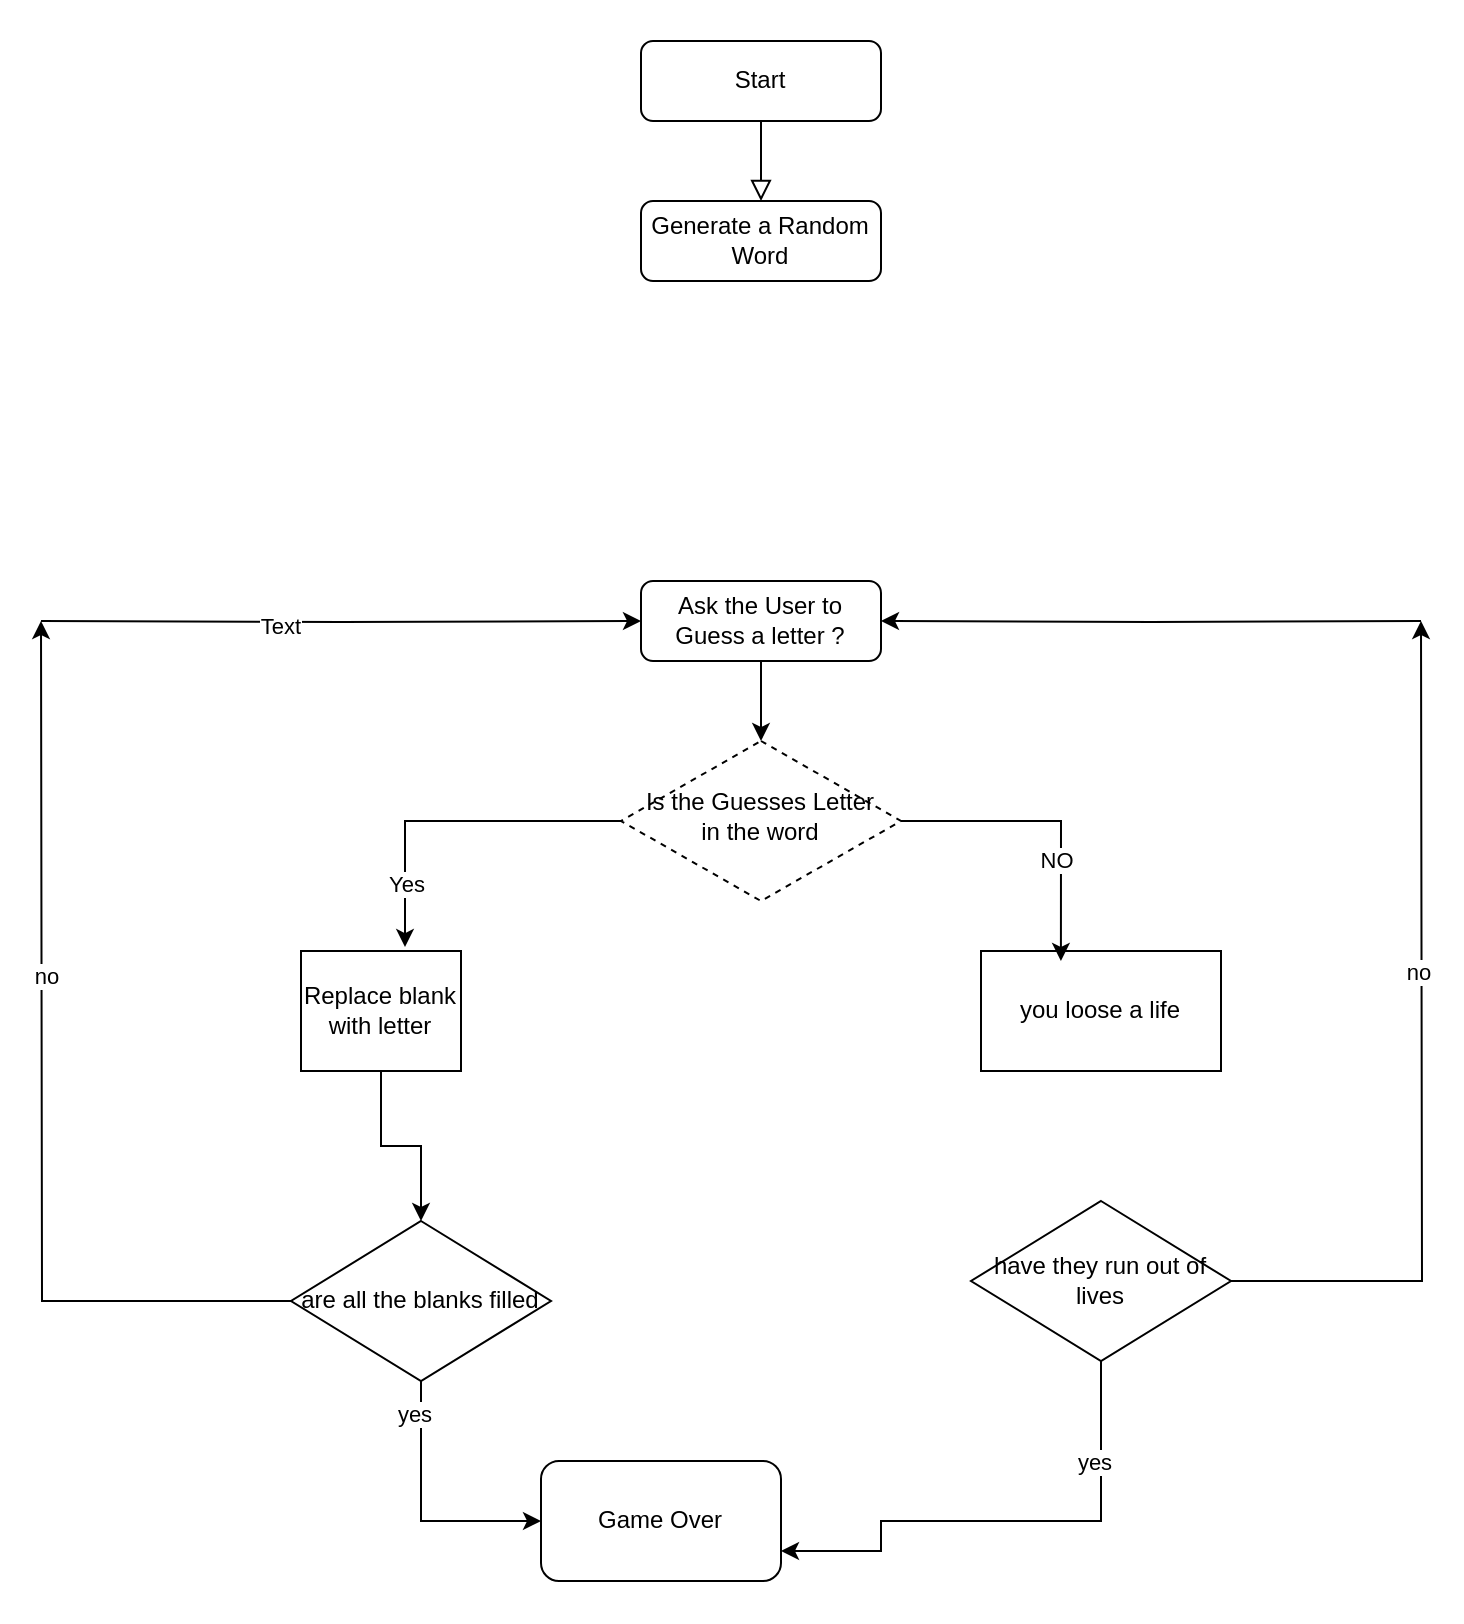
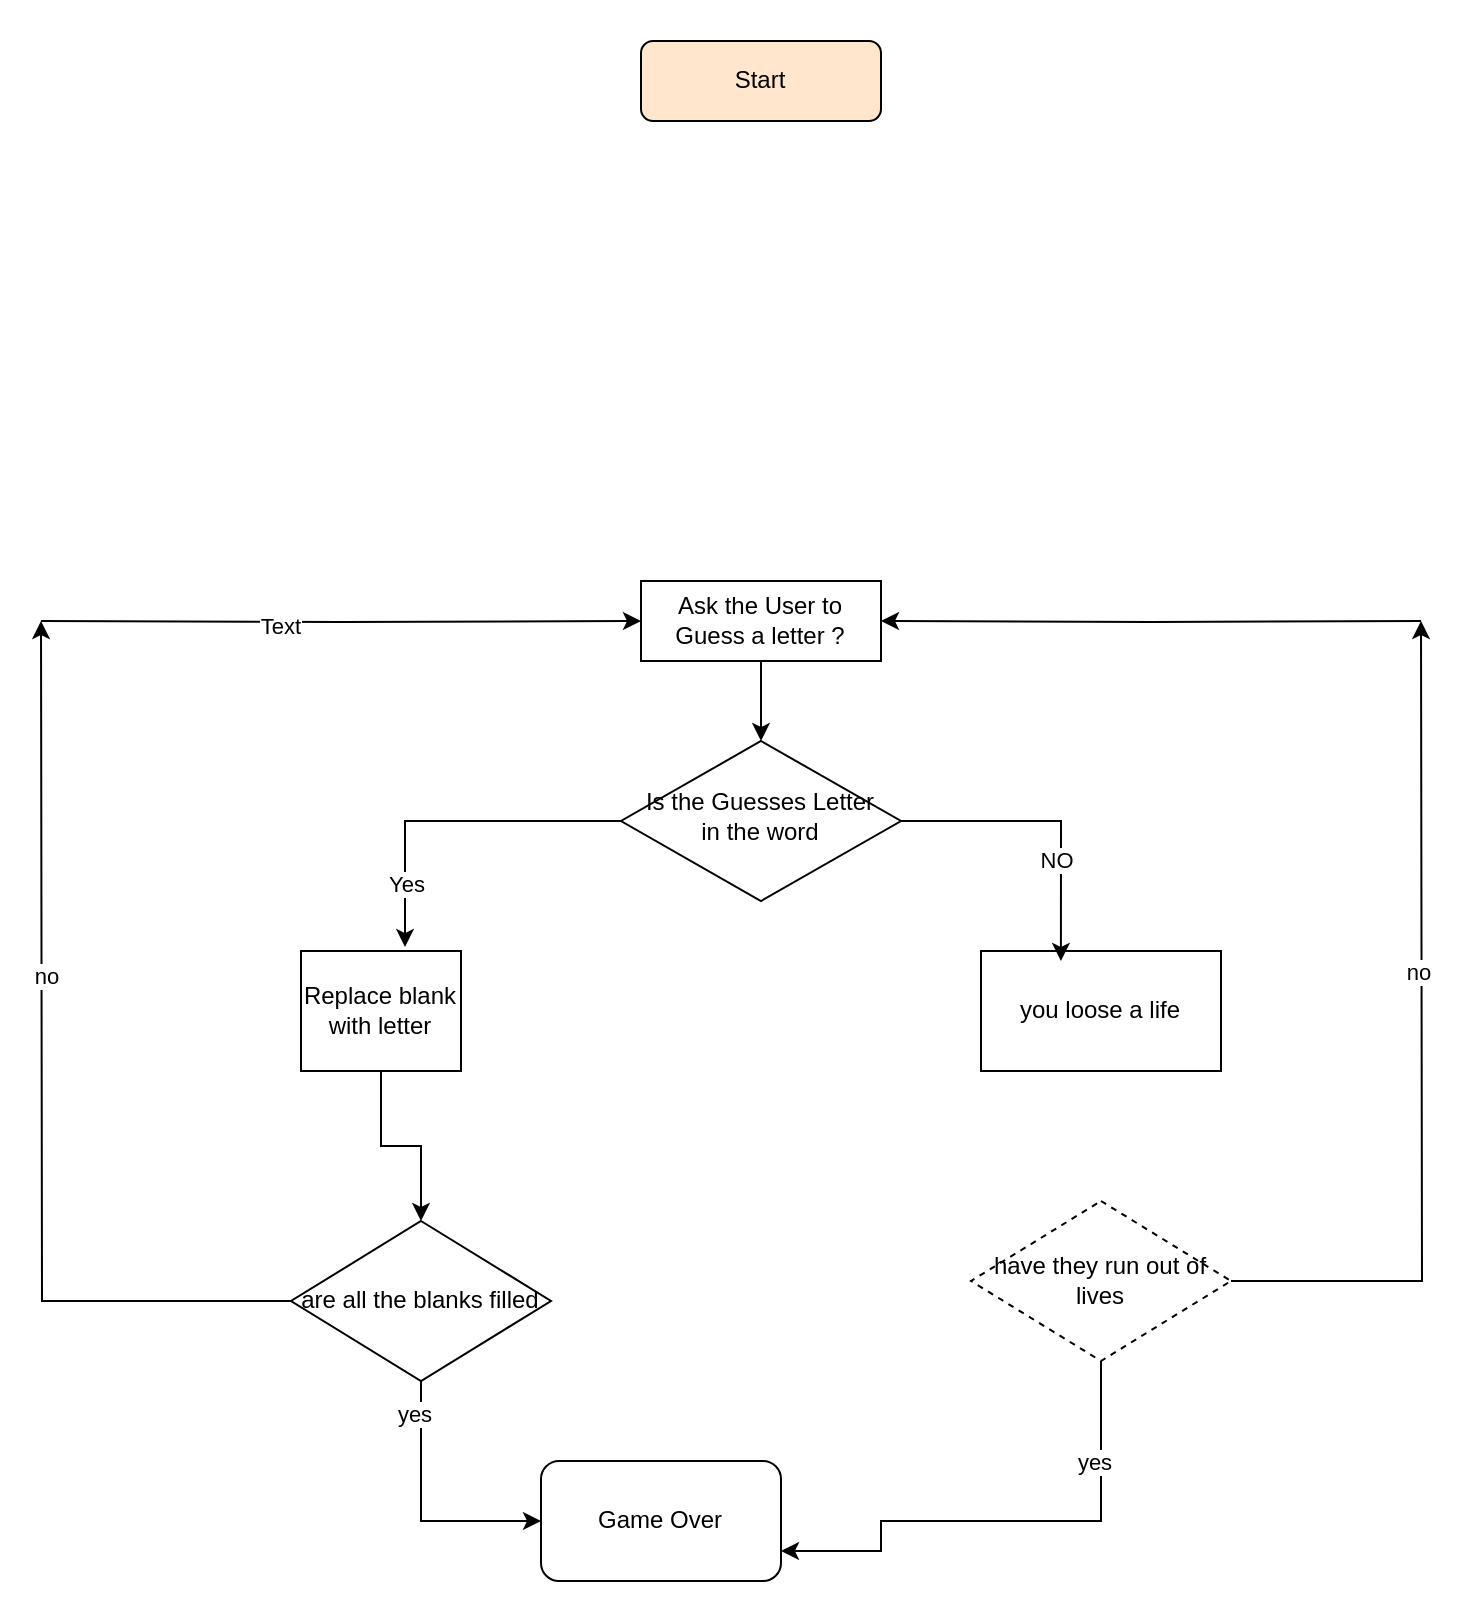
(761, 81) -> (761, 81)
(761, 150) -> none
(761, 241) -> none
(761, 621) -> (761, 621)
(761, 821) -> (761, 821)
(1101, 1281) -> (1101, 1281)
